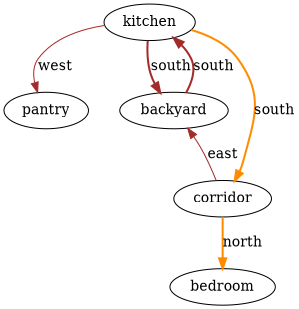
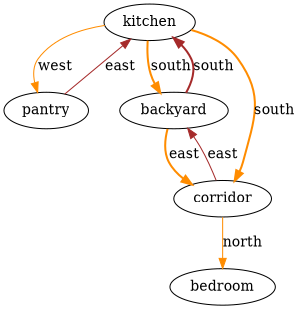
(57, 42) -> (57, 42)
(148, 63) -> (148, 63)
none -> (94, 70)
none -> (167, 157)
(223, 238) -> (223, 238)
